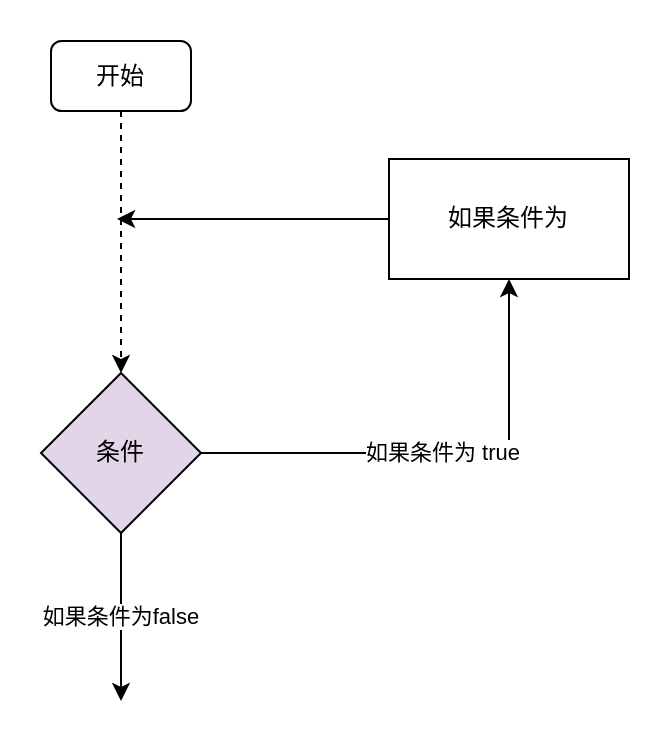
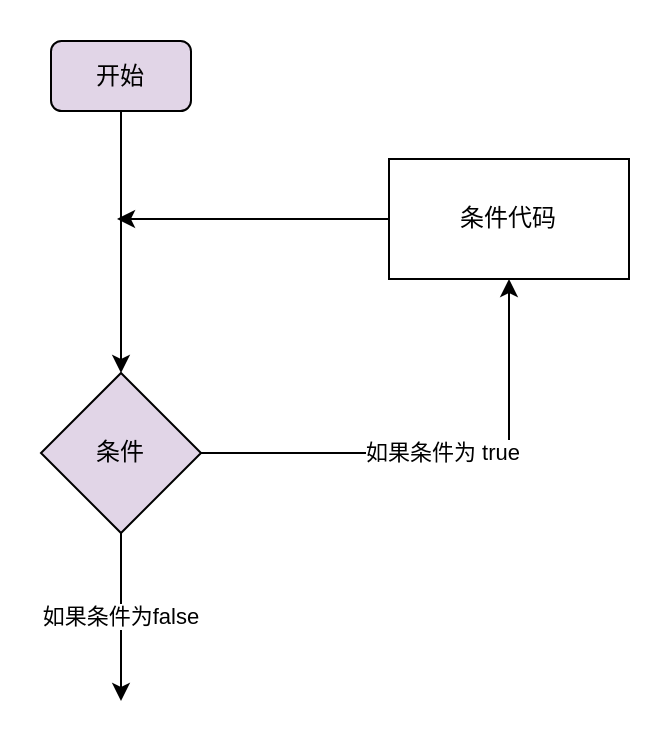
(121, 76) -> (121, 76)
(509, 219) -> (509, 219)
(121, 237) -> (121, 237)
